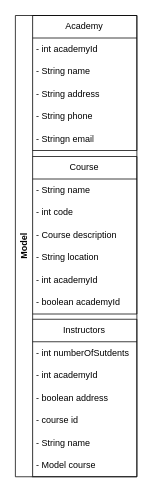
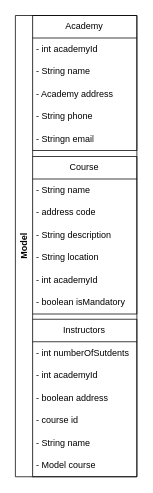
(73, 94) -> (77, 94)
(58, 213) -> (69, 213)
(82, 235) -> (81, 235)
(81, 303) -> (85, 303)
